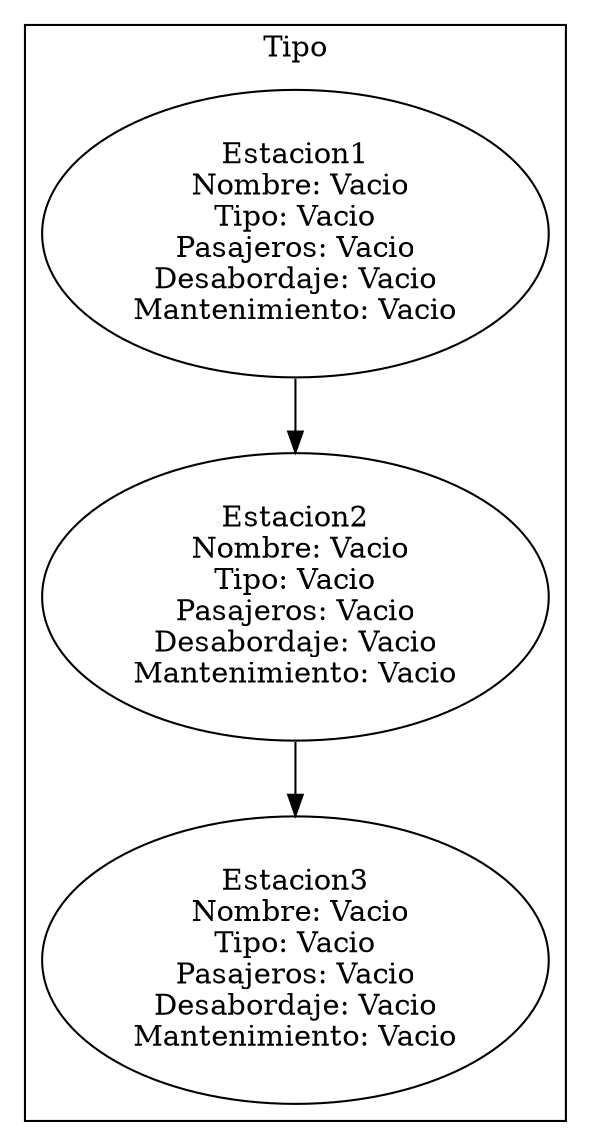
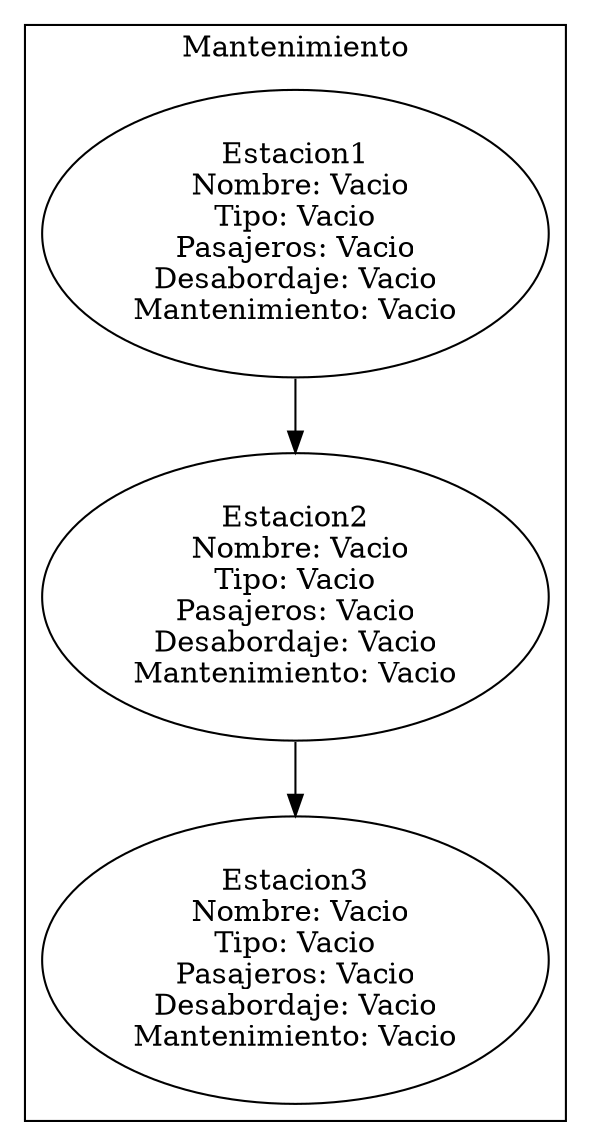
(295, 49) -> (295, 49)
